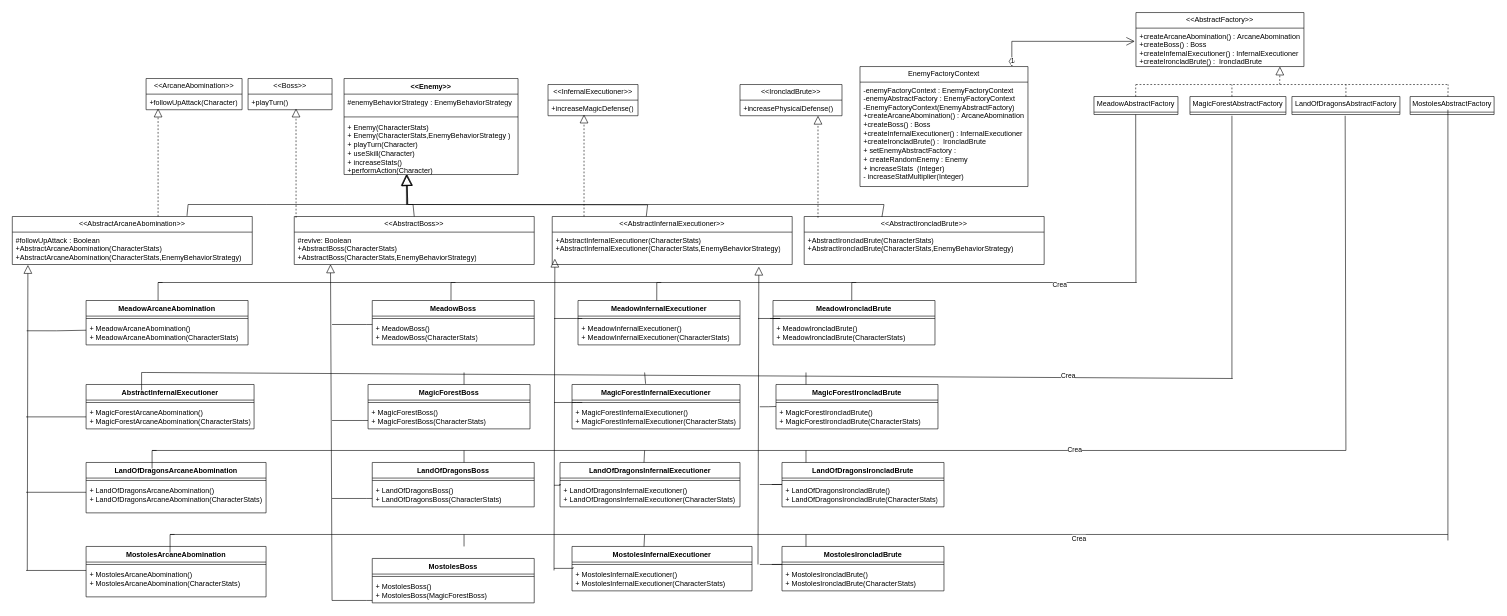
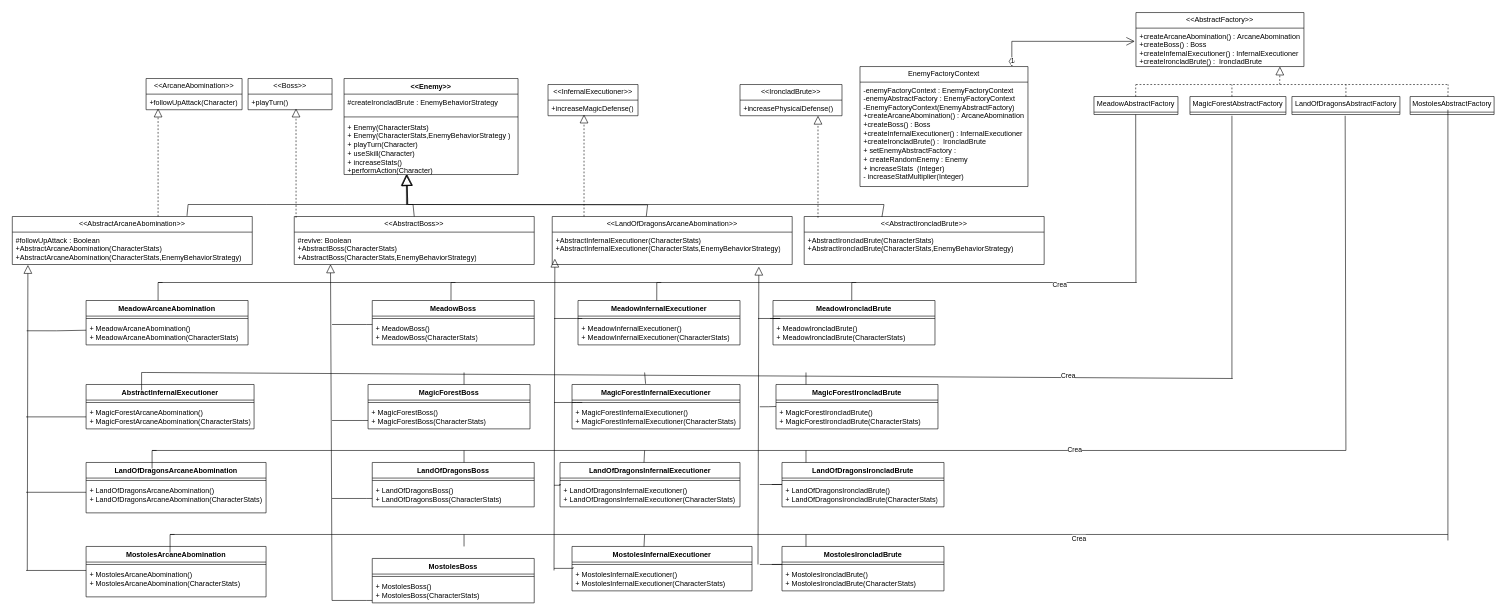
(432, 107) -> (432, 107)
(672, 224) -> (672, 224)
(436, 592) -> (435, 592)
